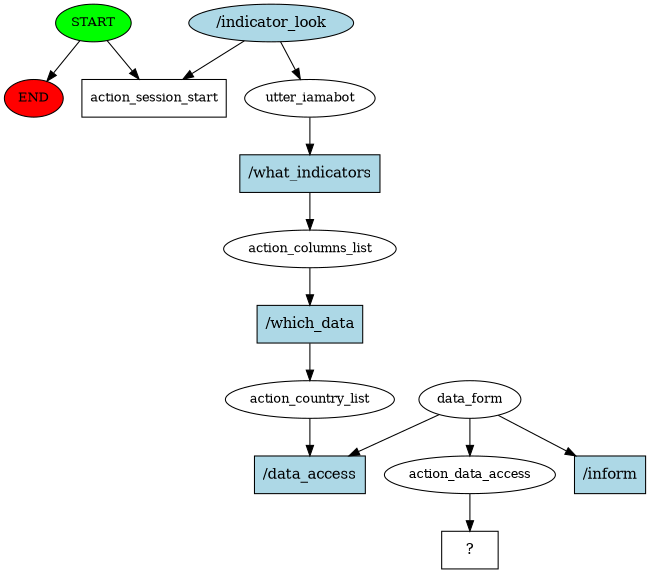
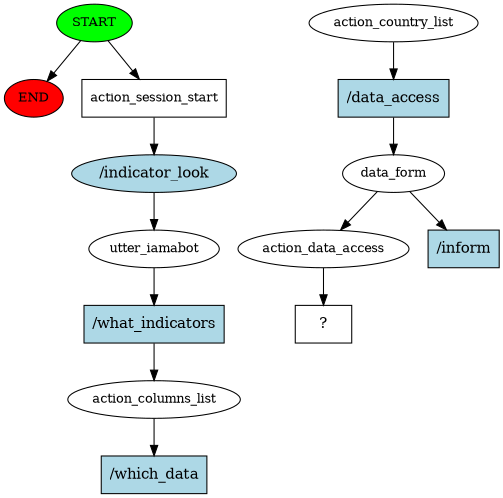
(218, 57) -> (154, 131)
(310, 357) -> none
(399, 433) -> (394, 131)
